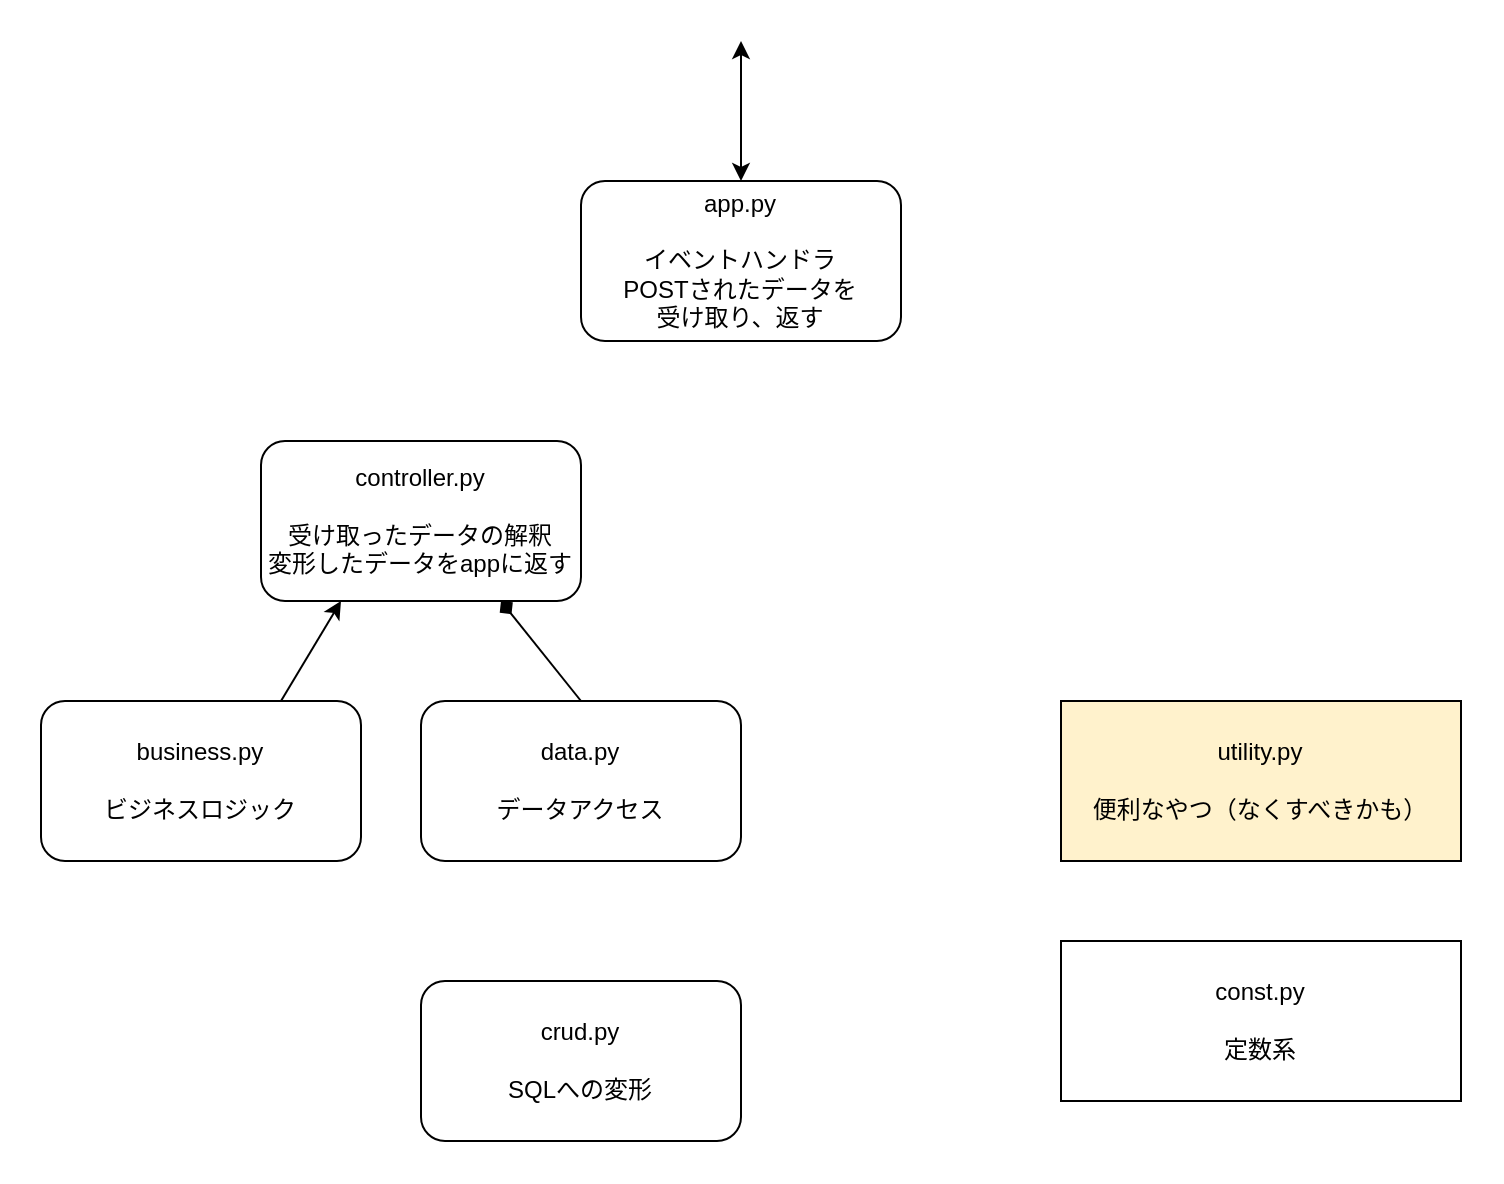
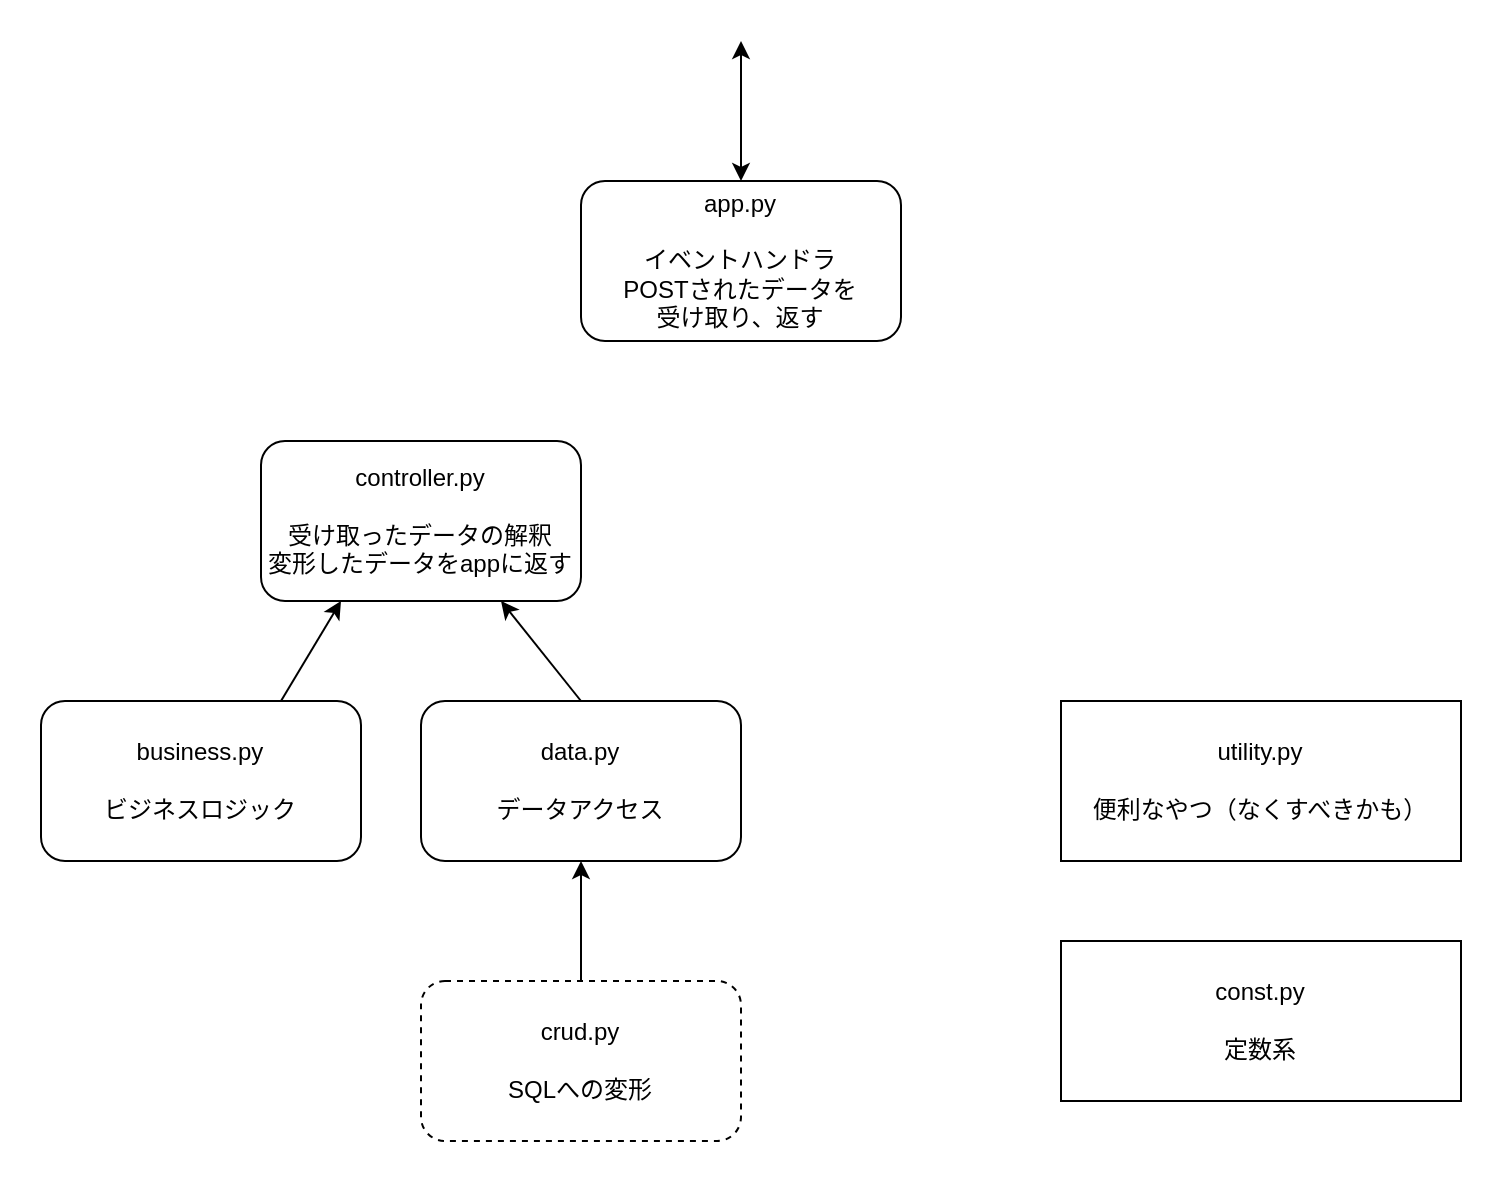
(511, 614) -> (510, 613)
(1261, 781) -> (1261, 781)
none -> (581, 928)
(581, 1061) -> (581, 1061)
